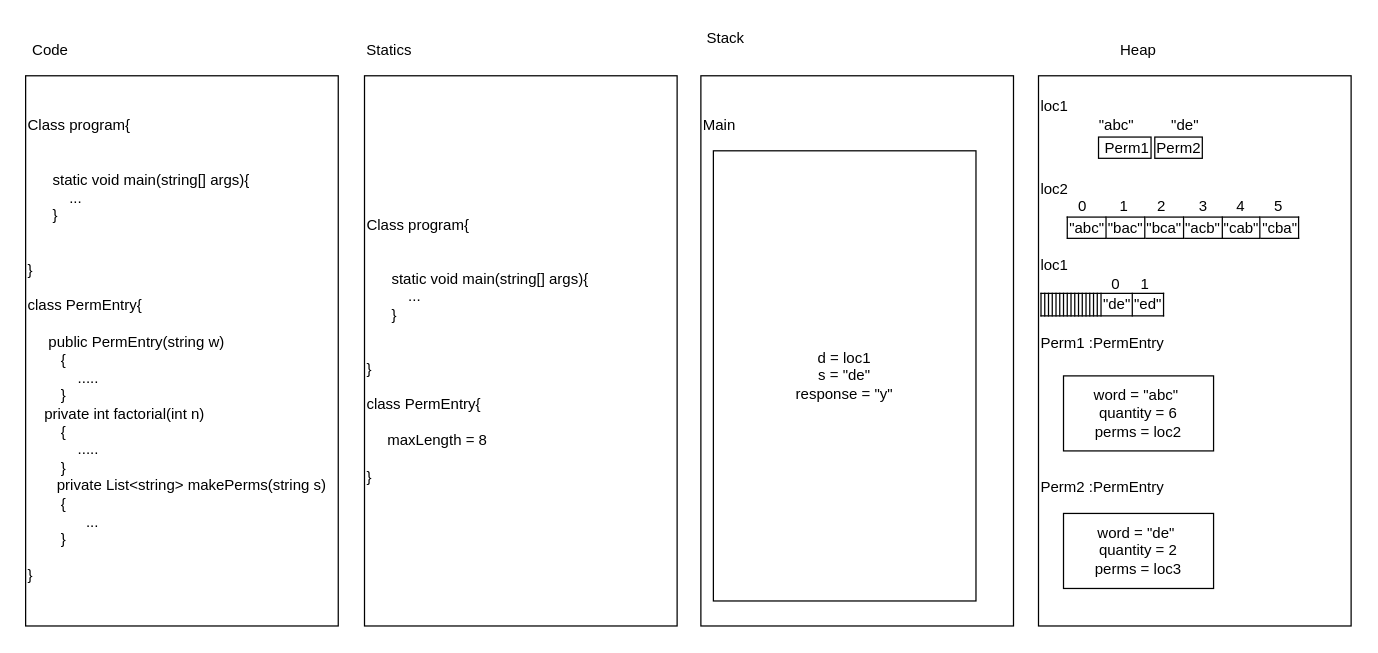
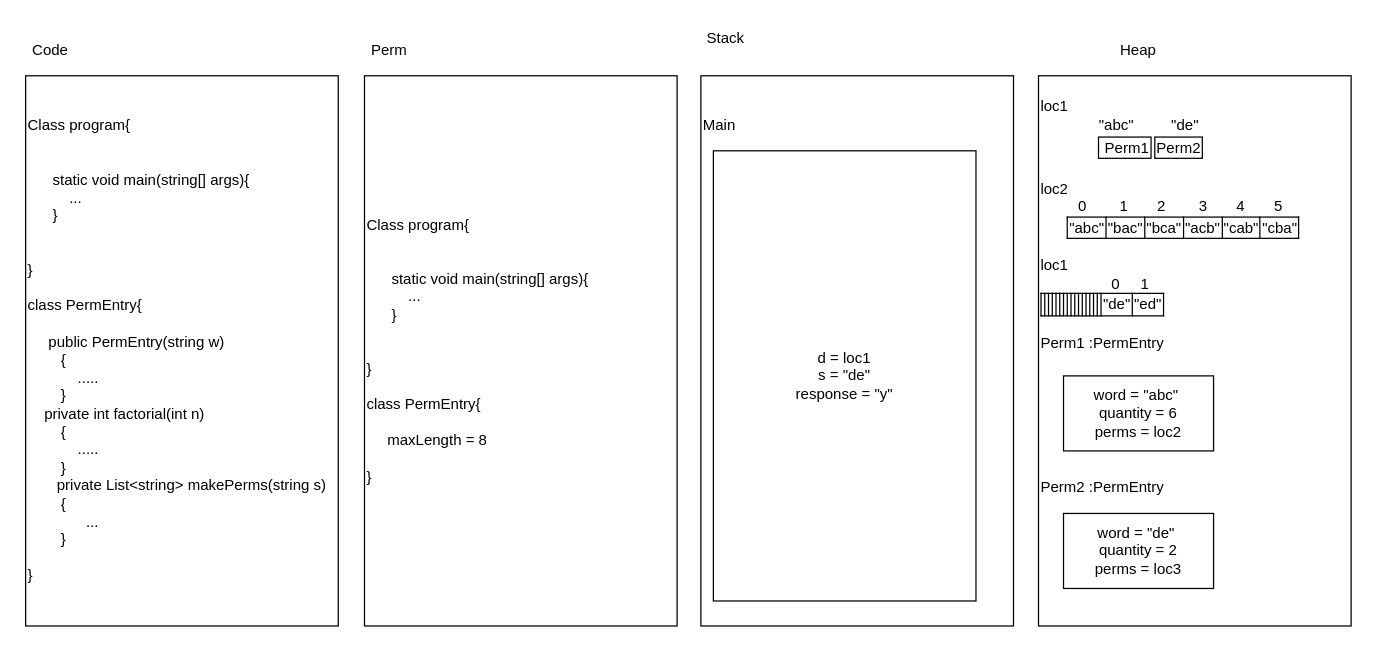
(389, 51) -> (389, 51)
